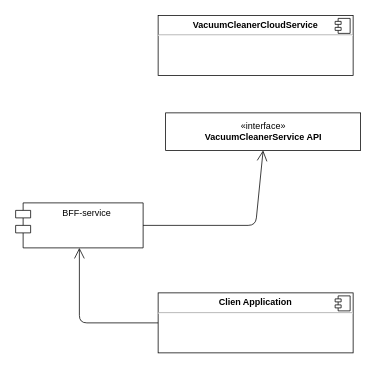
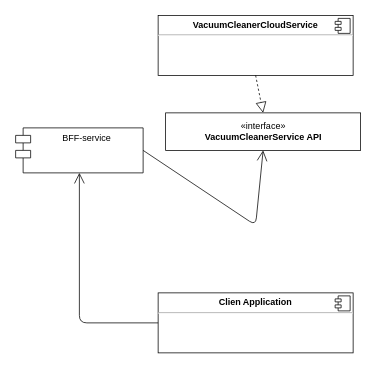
none -> (258, 88)
(79, 225) -> (79, 150)
